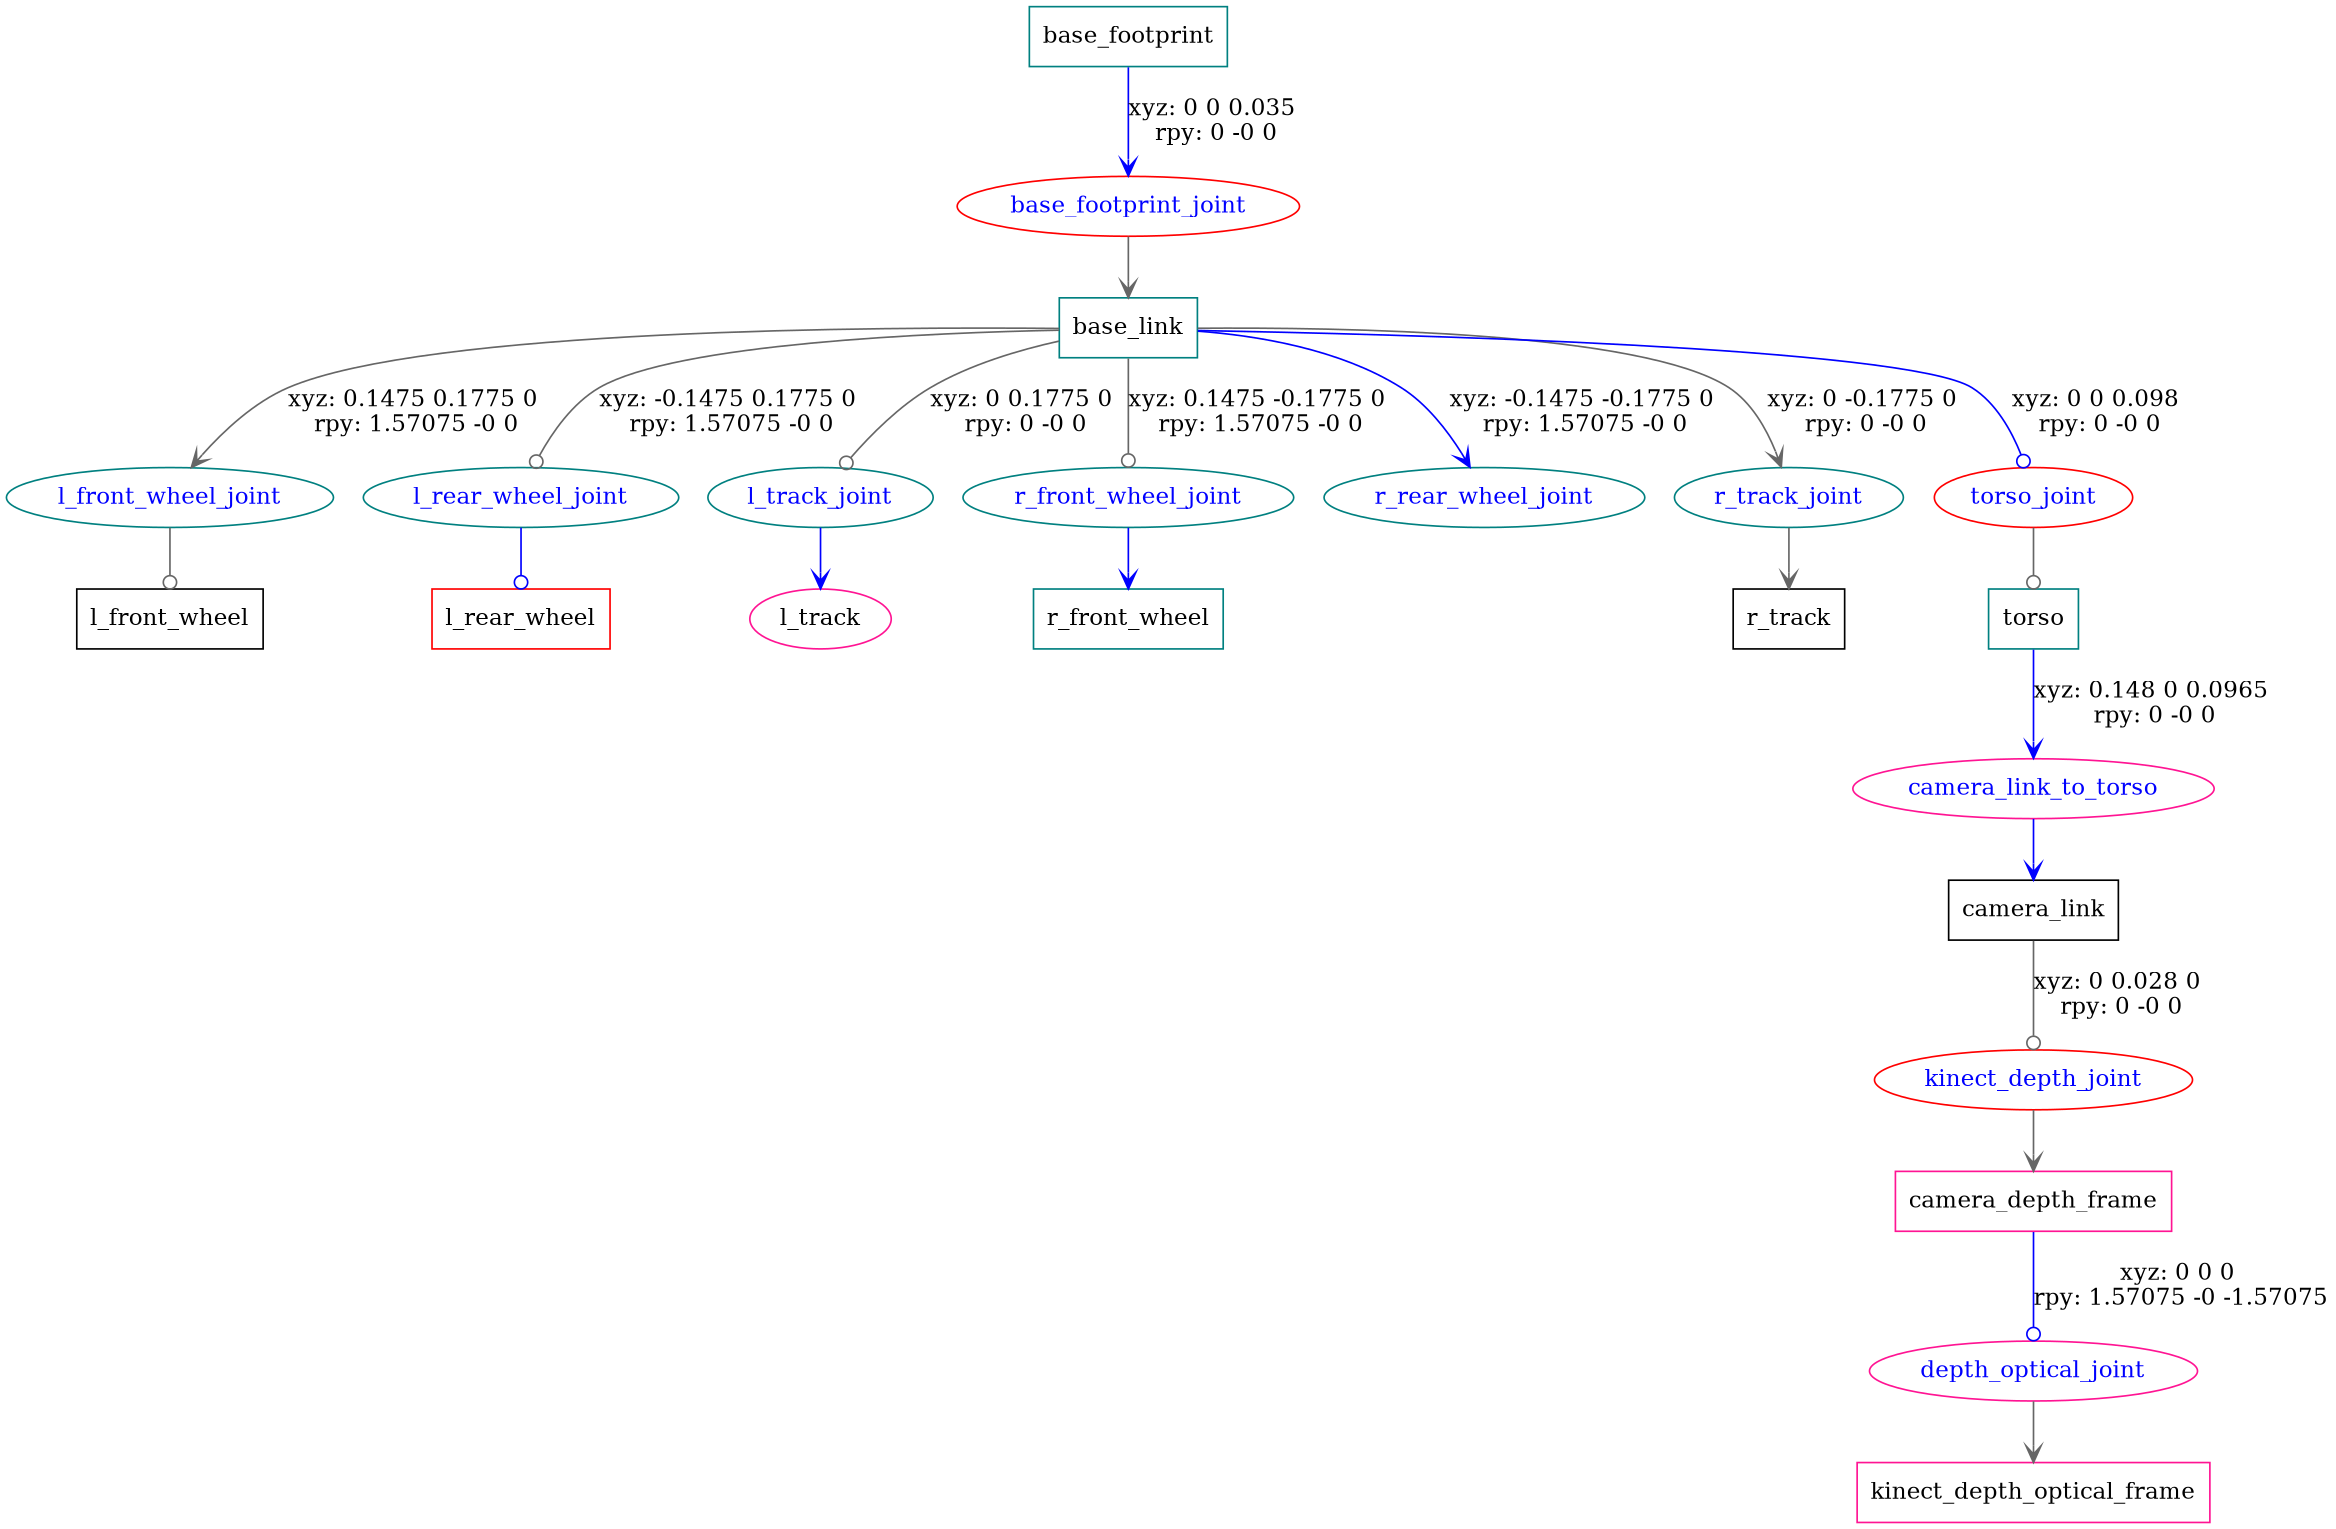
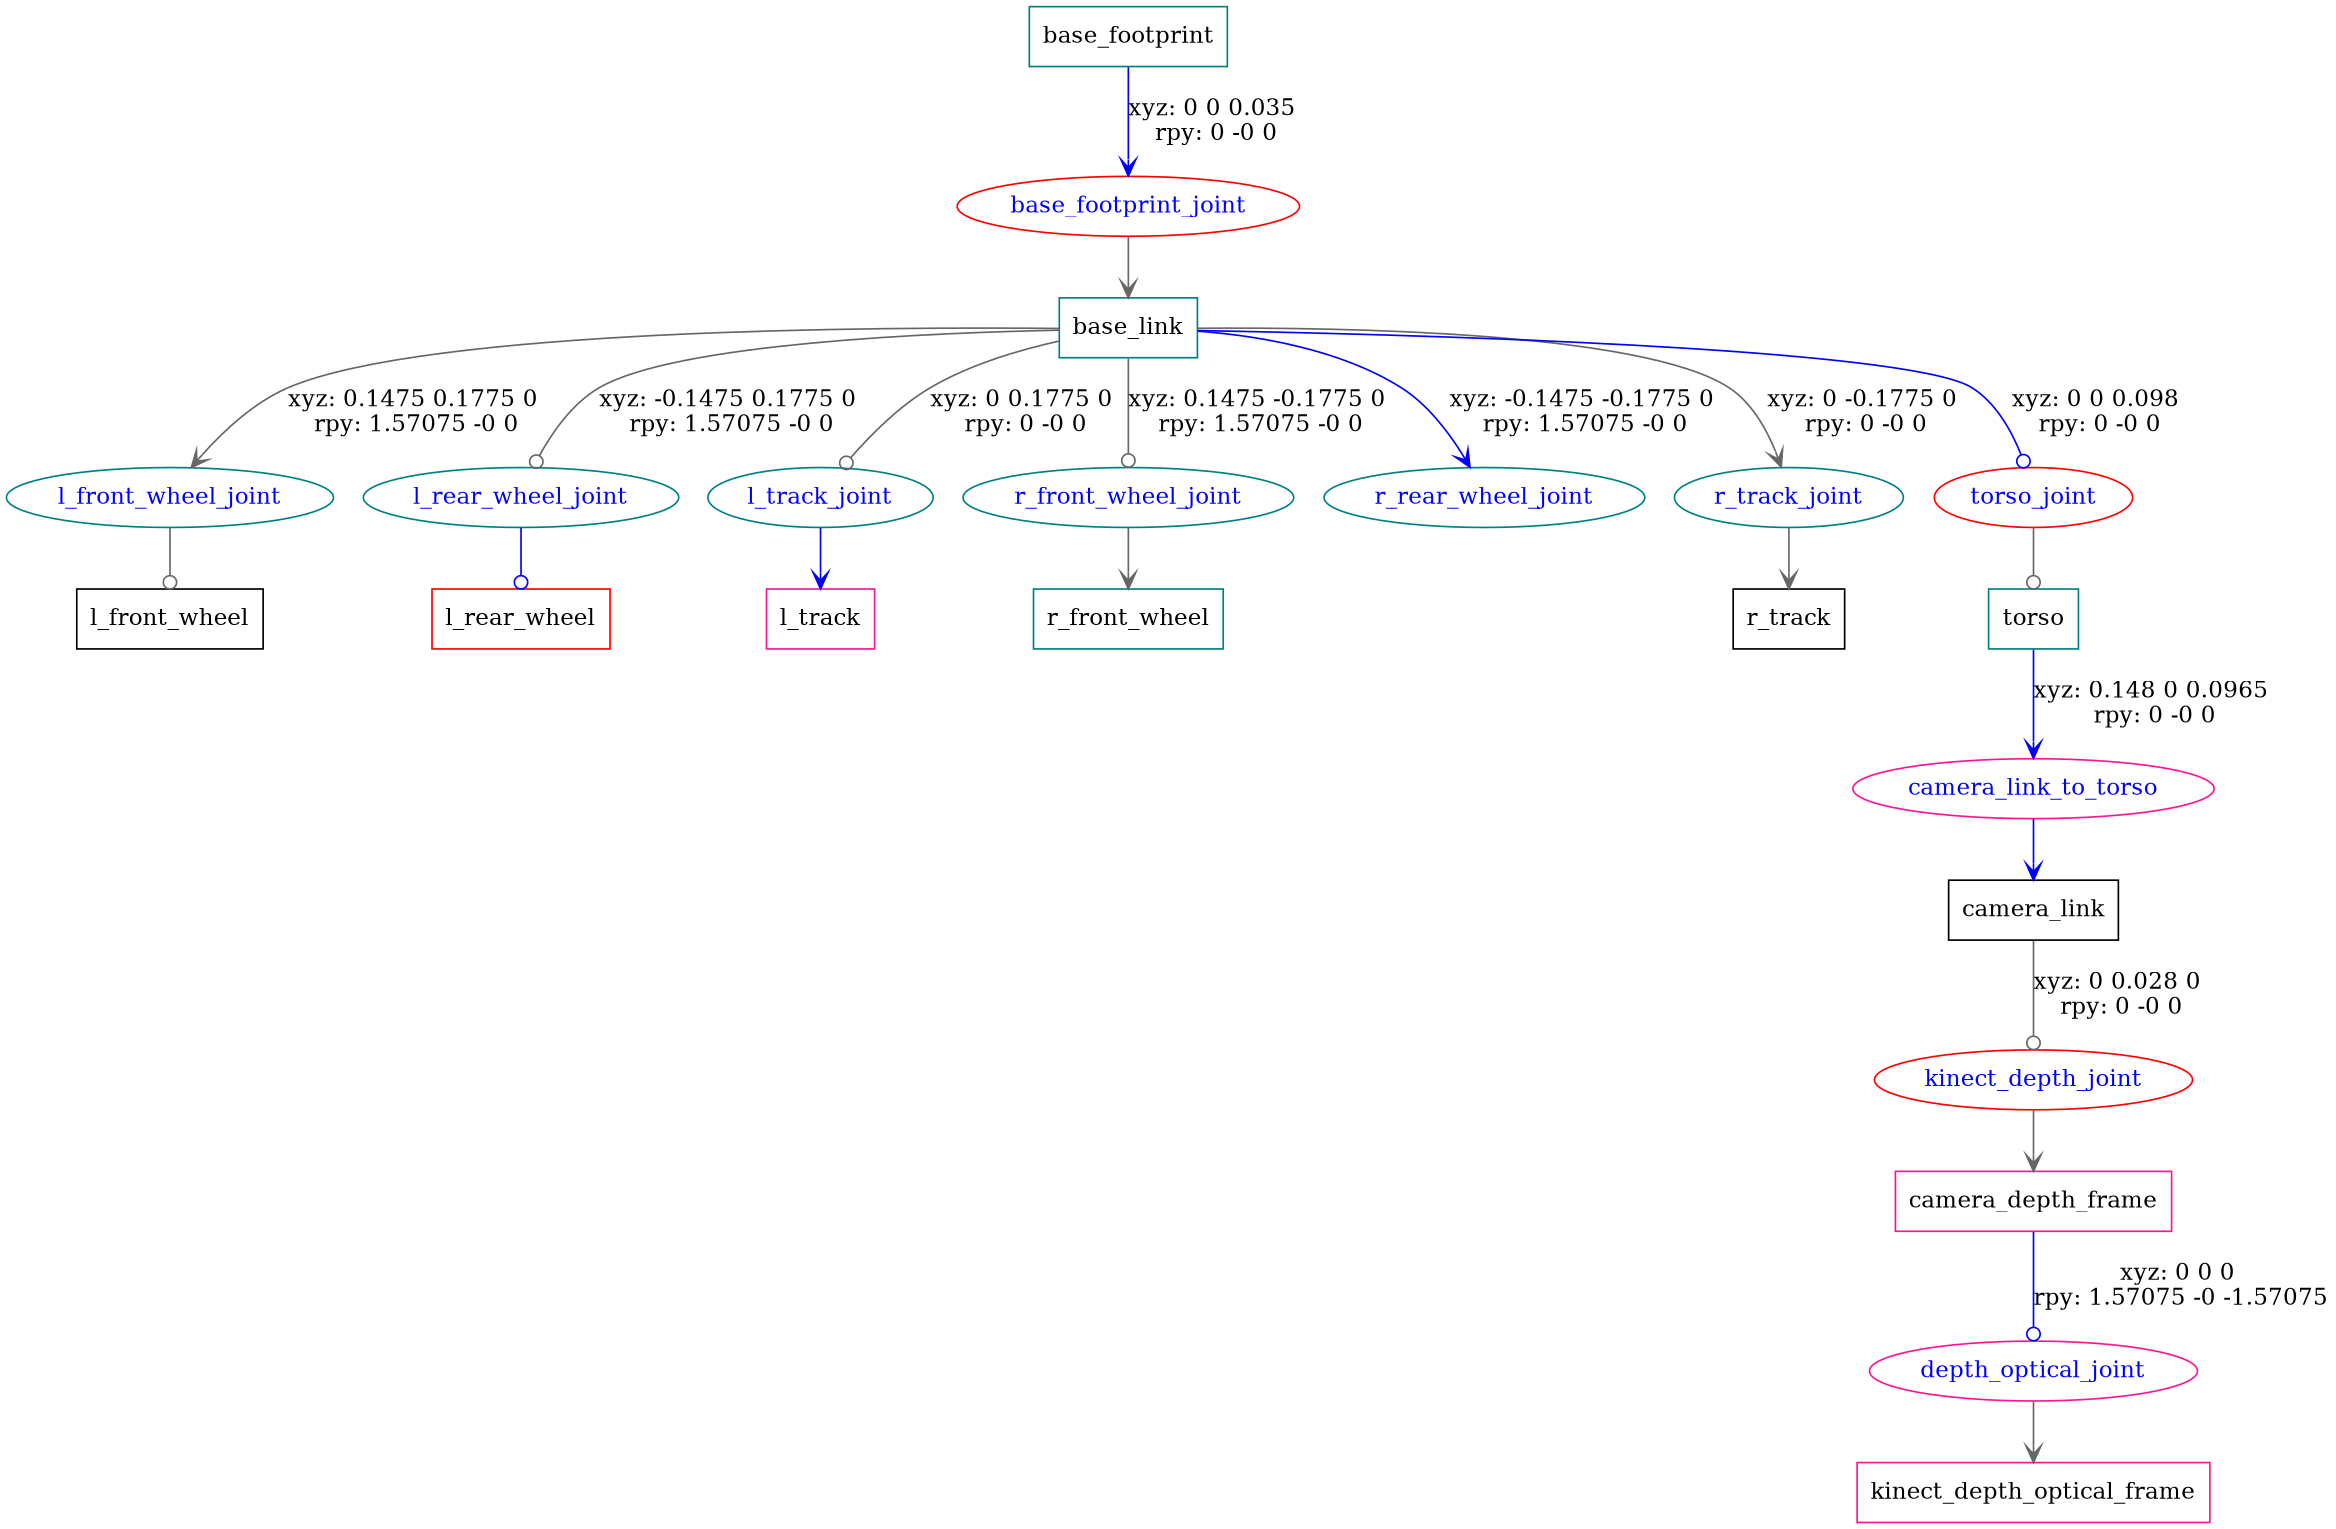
(1128, 550) -> (1128, 550)
(821, 619) -> (821, 619)
